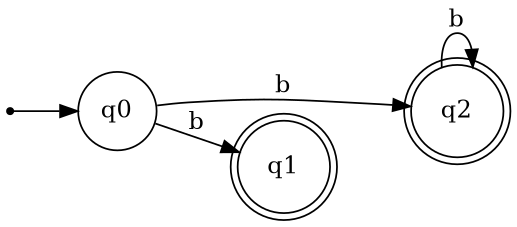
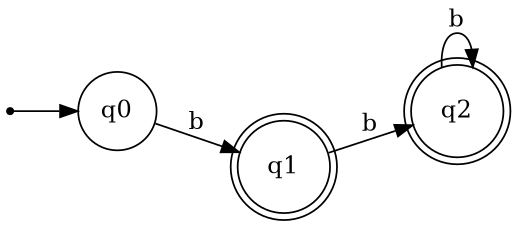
(275, 100) -> (362, 142)
